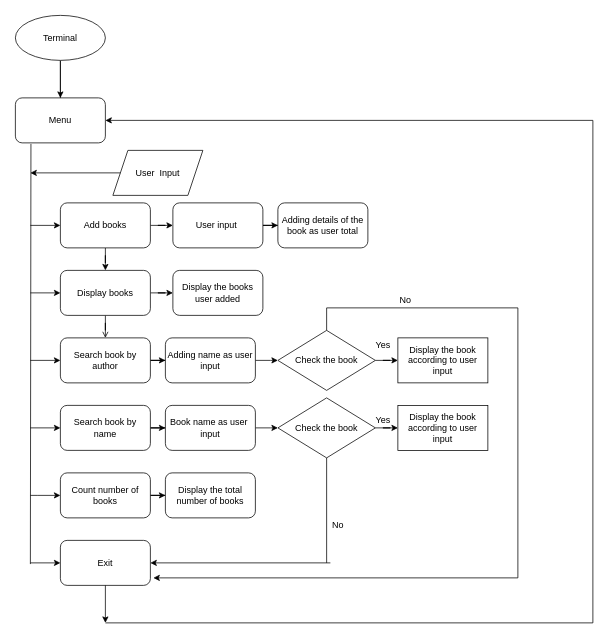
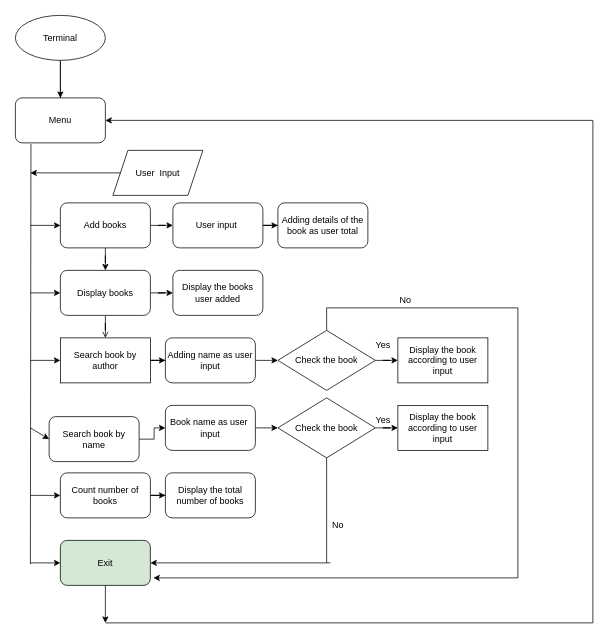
(105, 360) -> (105, 360)
(105, 428) -> (94, 439)
(105, 563) -> (105, 563)
